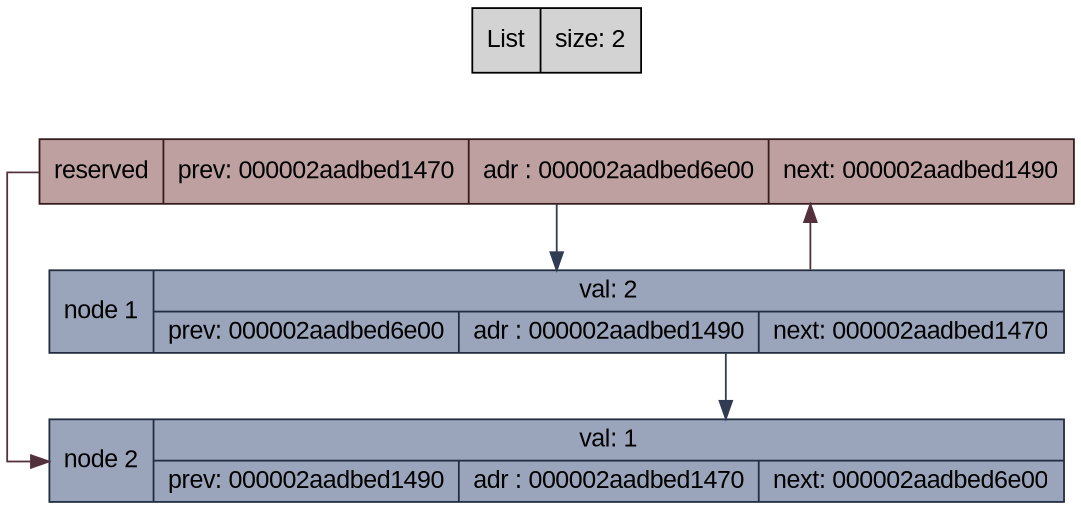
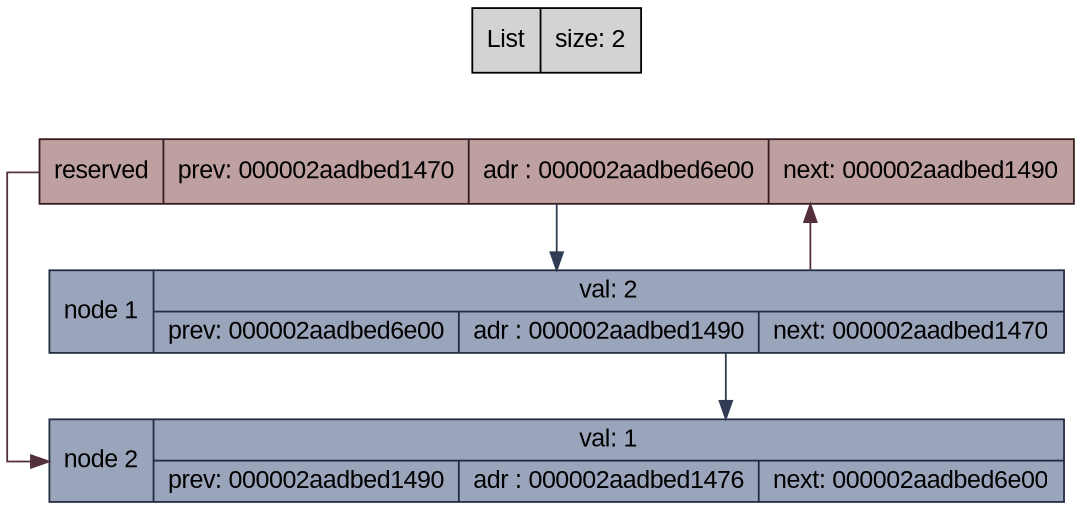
(609, 480) -> (609, 480)
